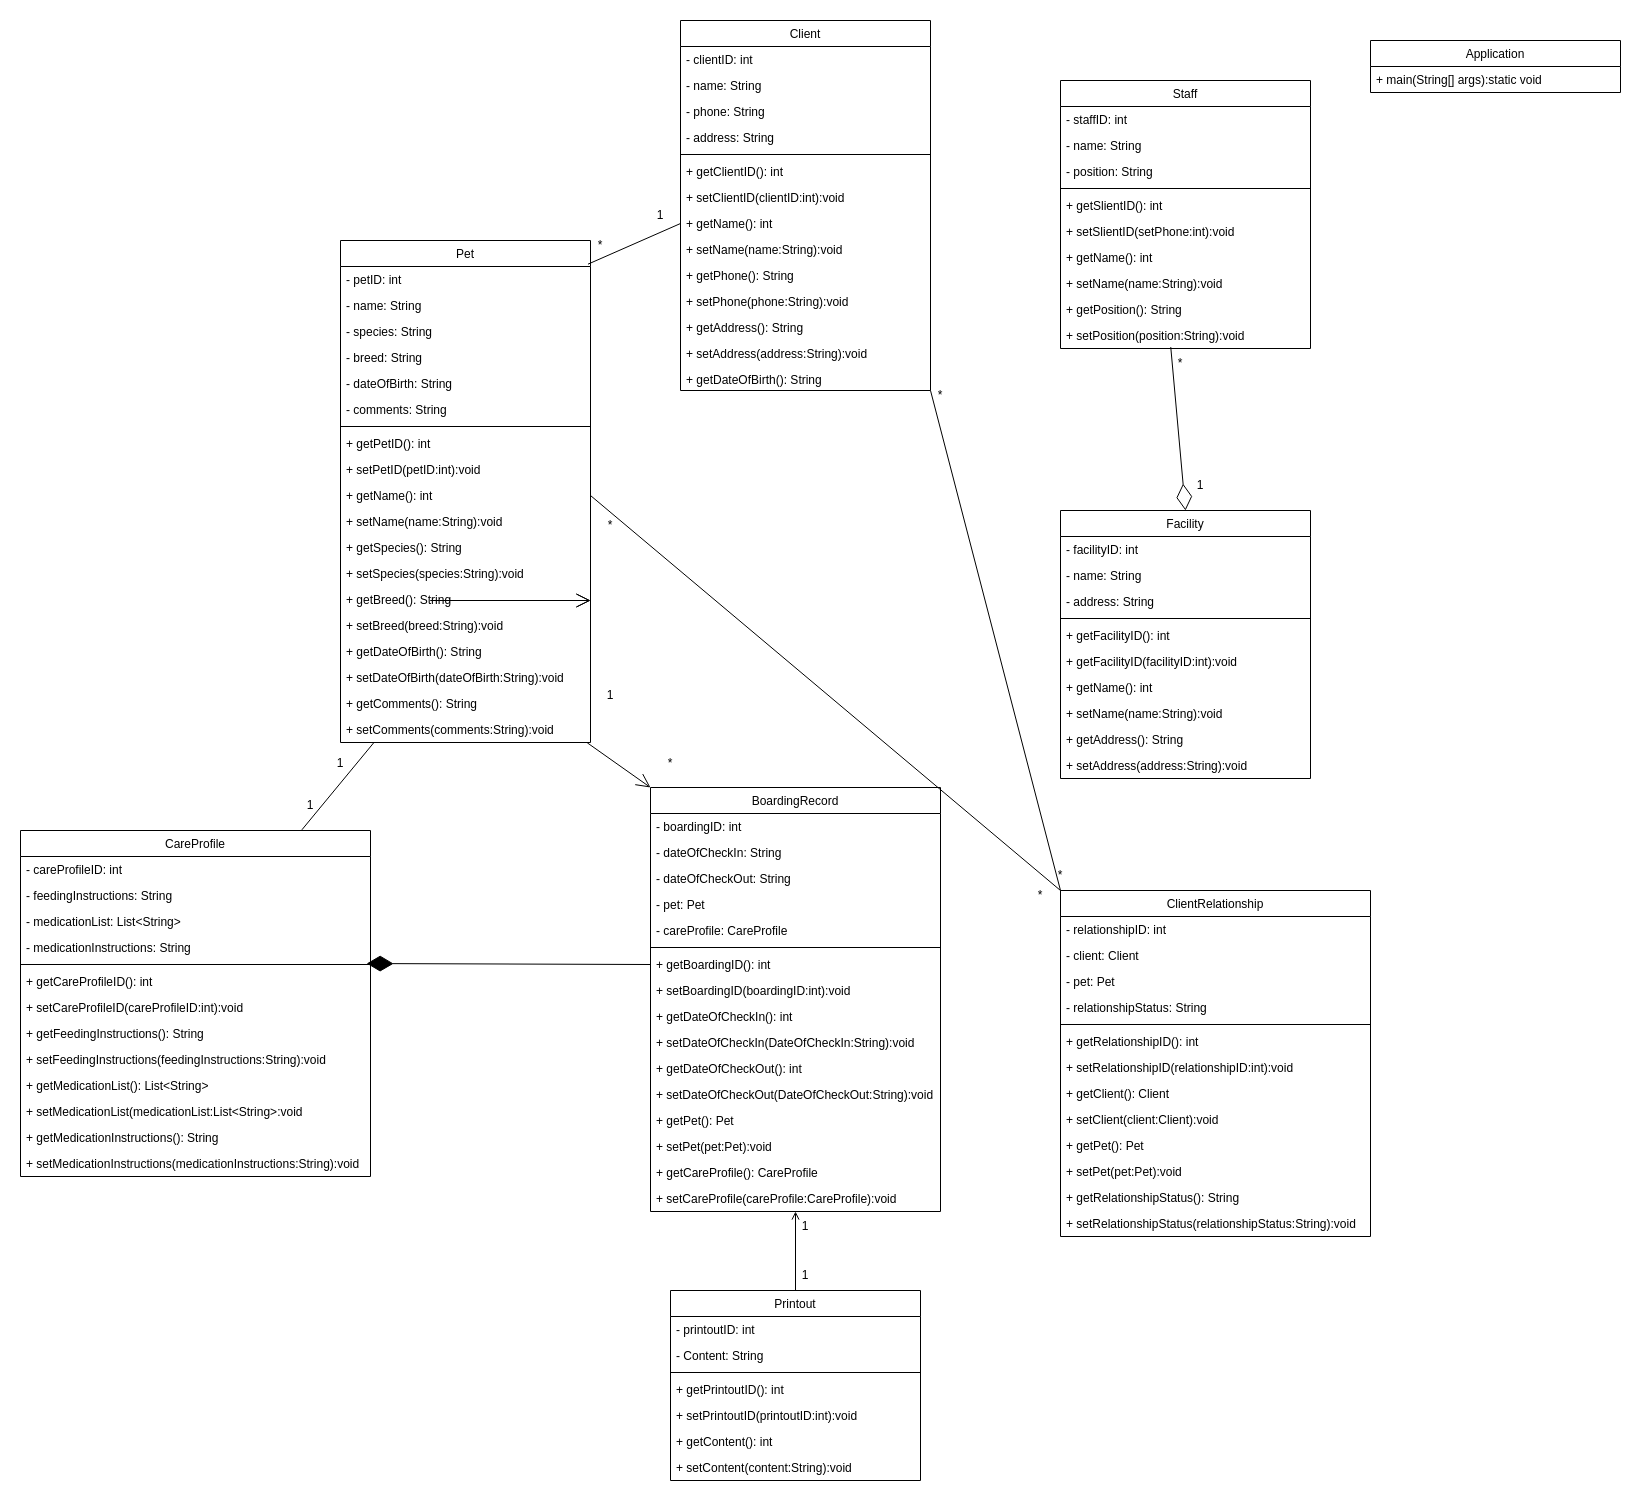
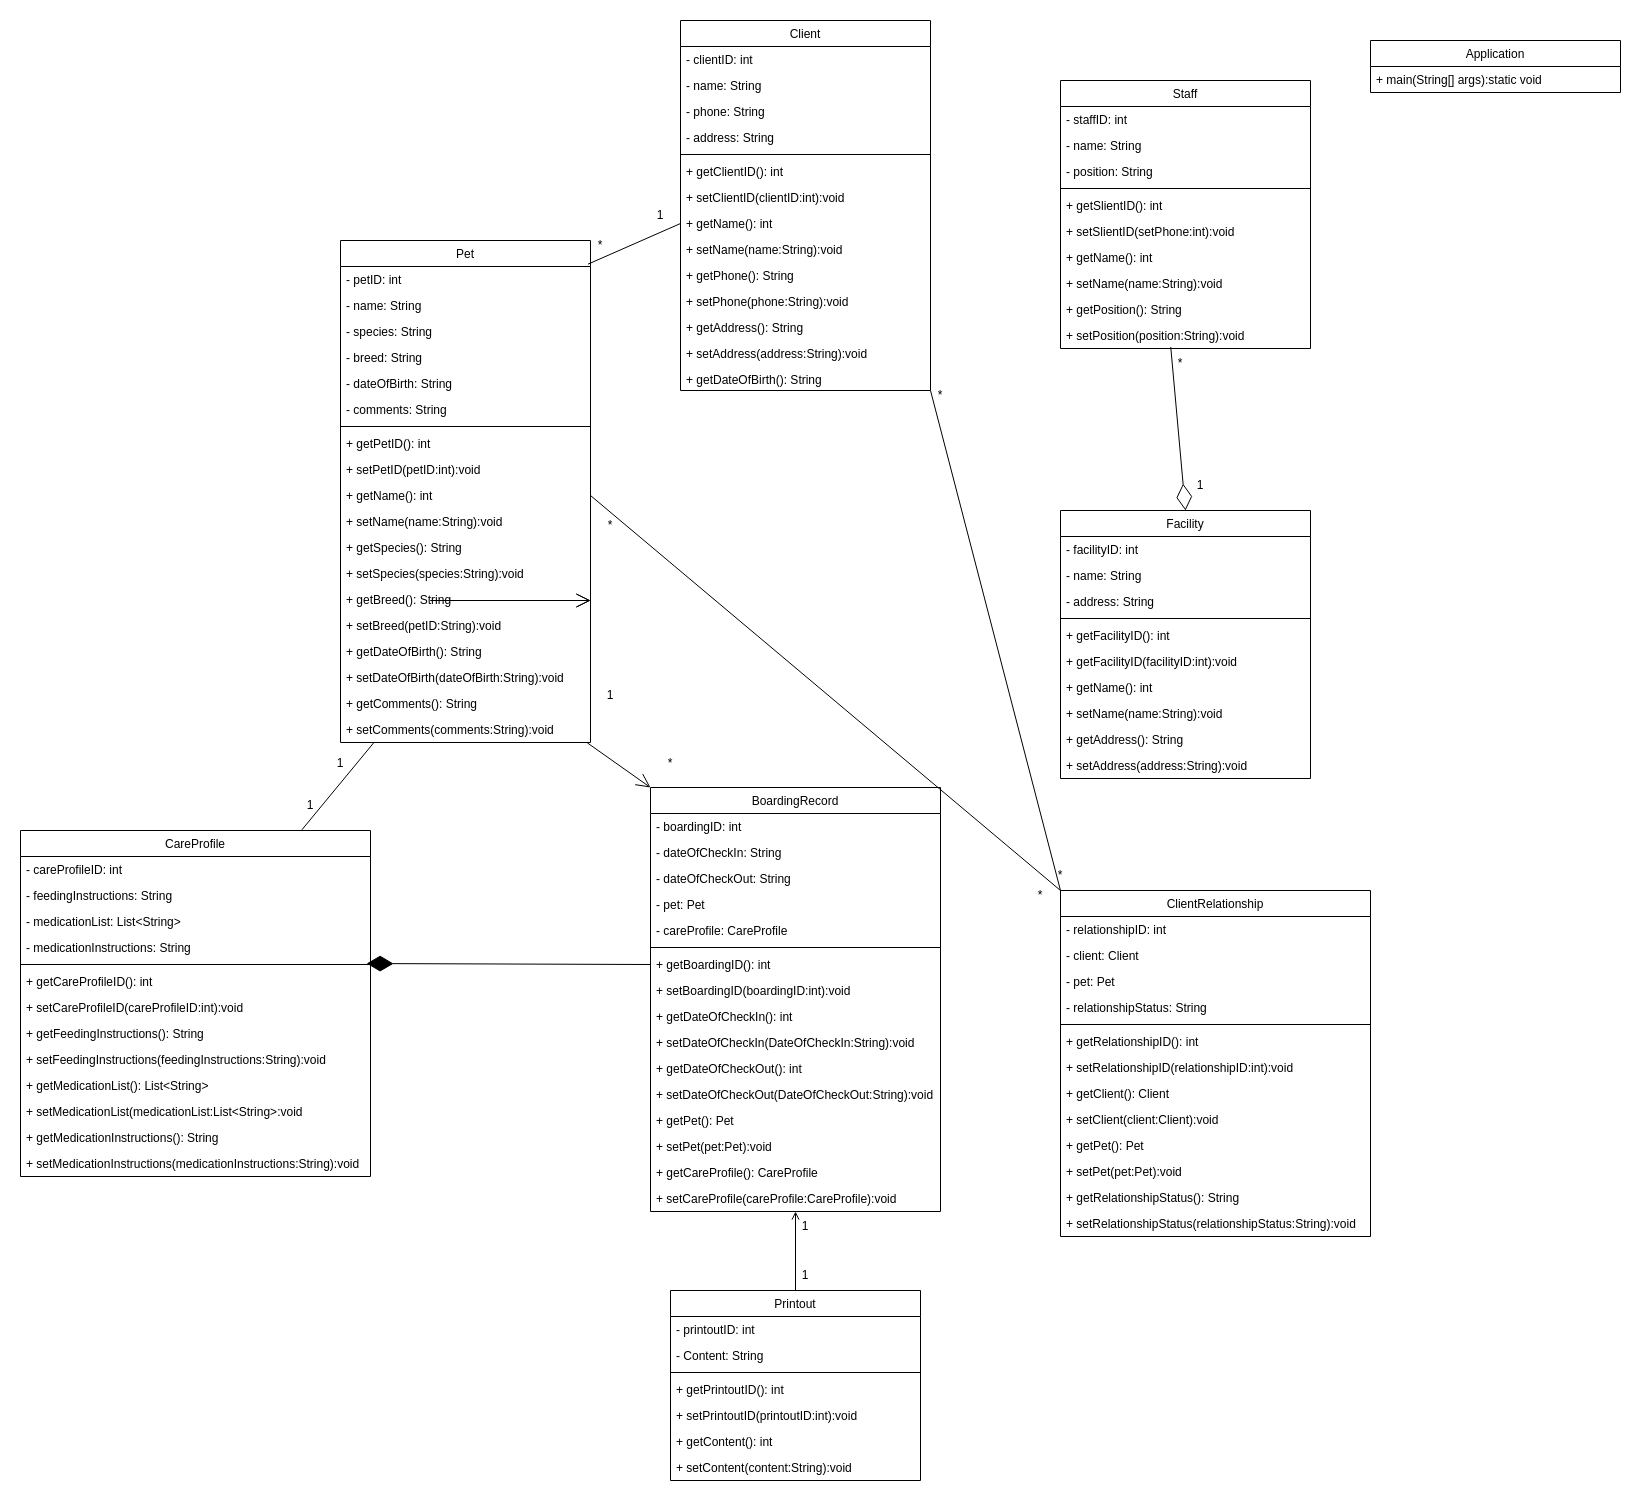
(436, 626) -> (436, 626)
